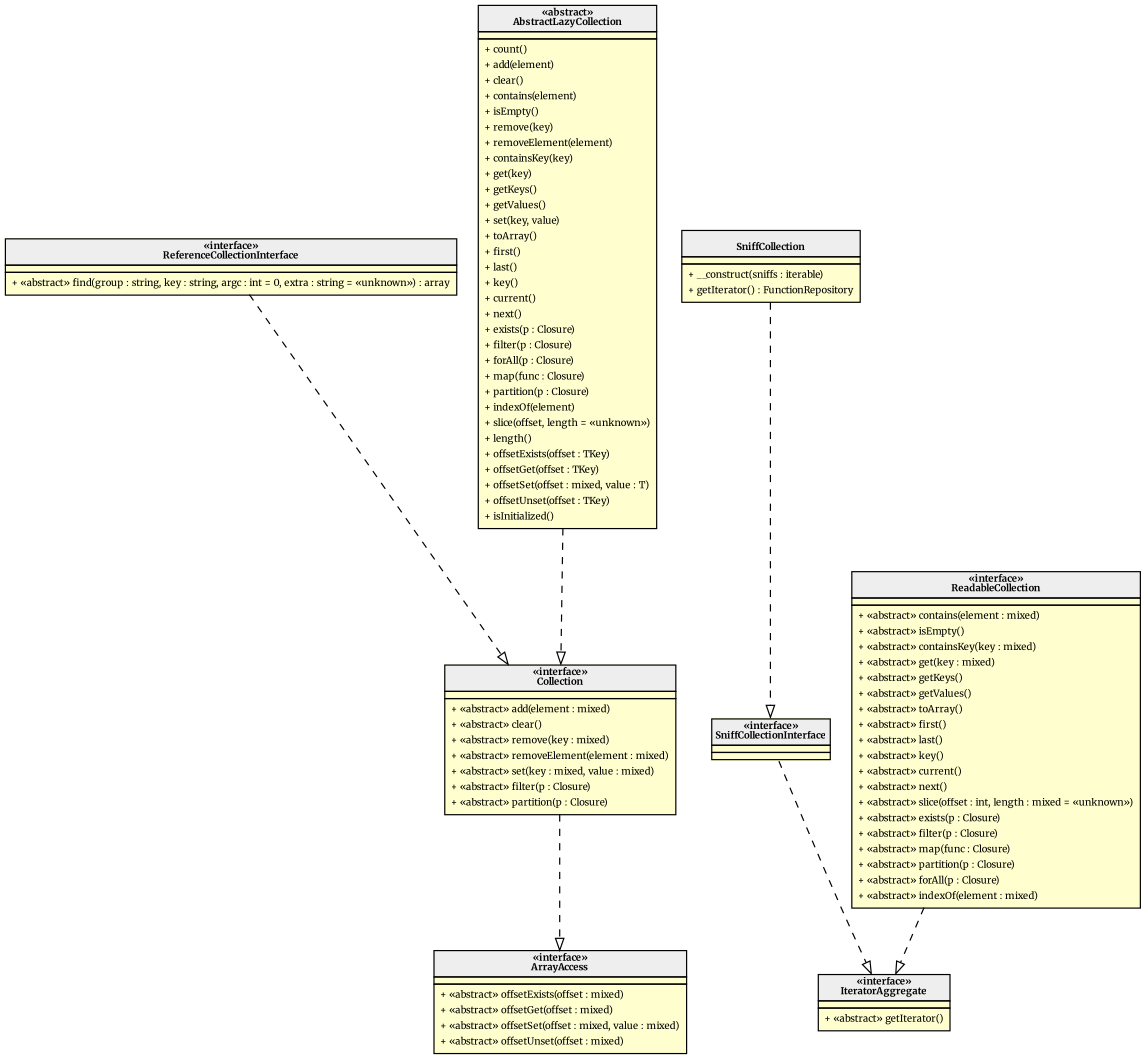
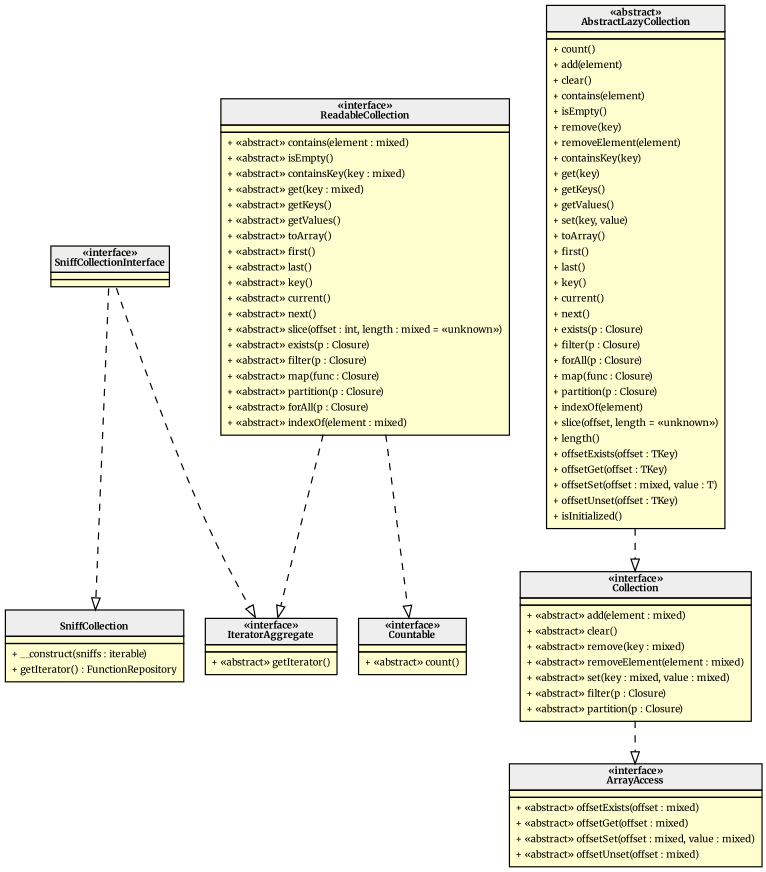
(230, 266) -> none
(770, 504) -> (102, 443)
none -> (412, 646)
